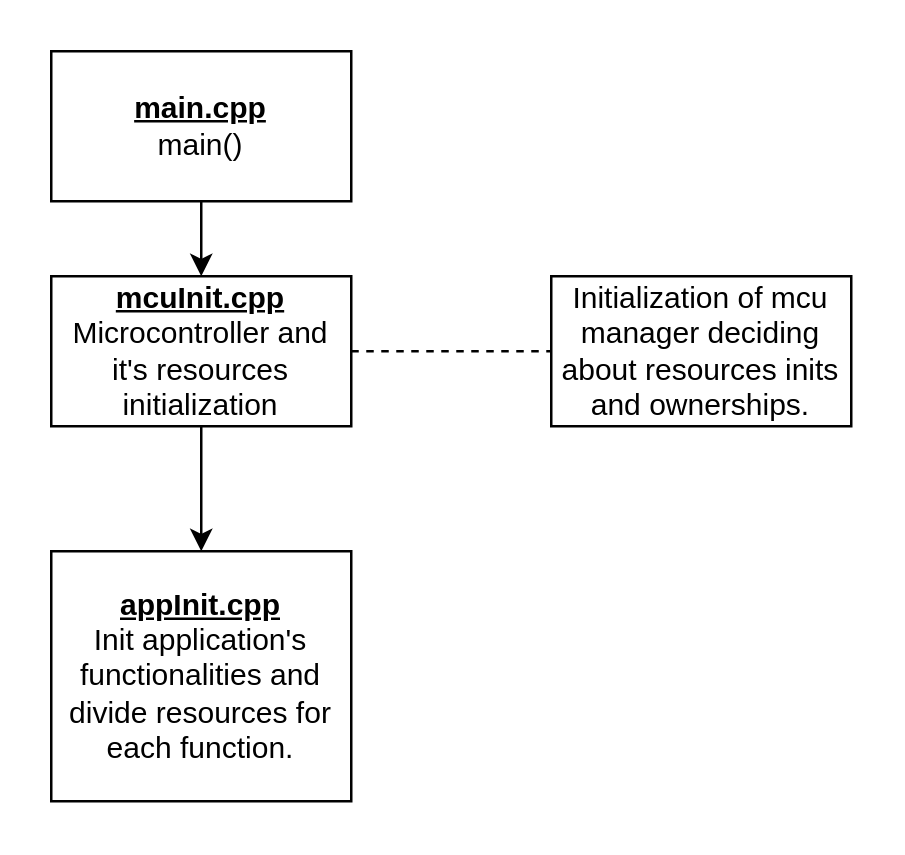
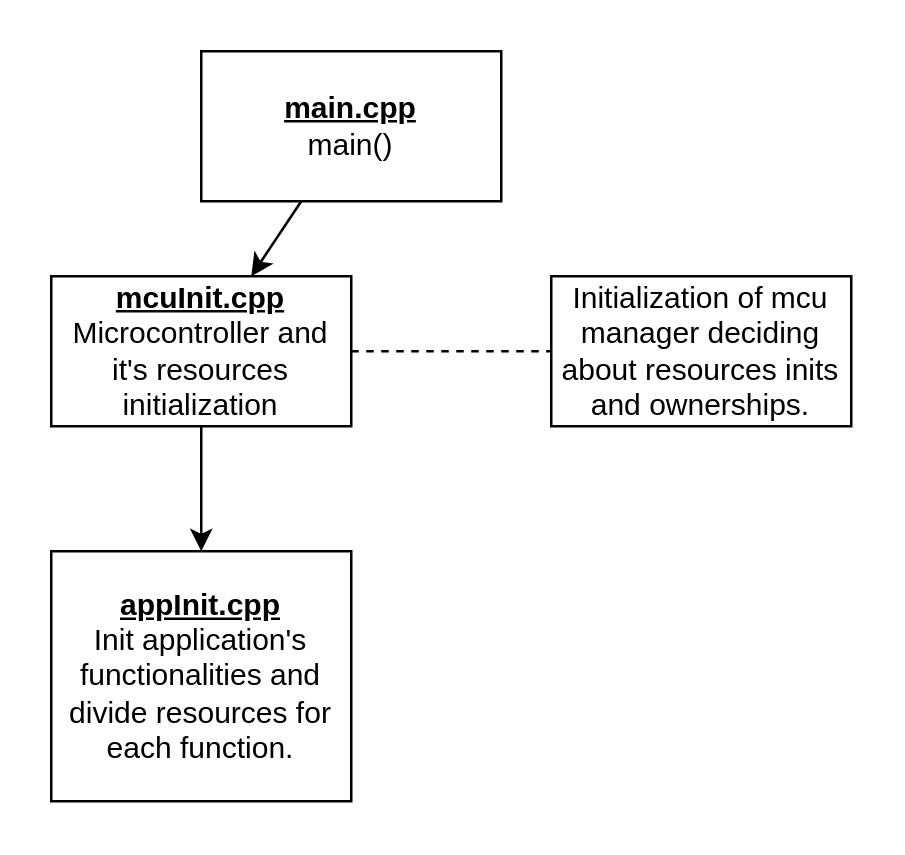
(201, 126) -> (351, 126)
